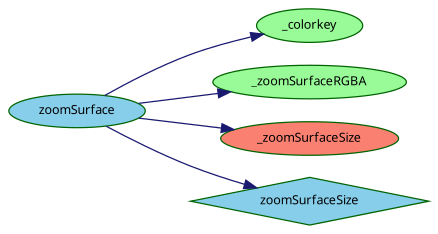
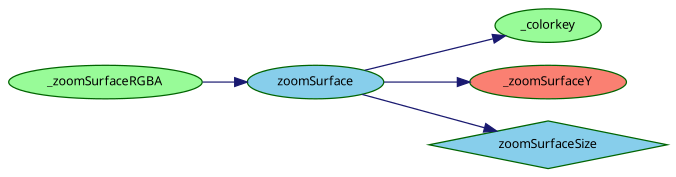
(178, 98) -> (219, 82)
(310, 139) -> (548, 82)
